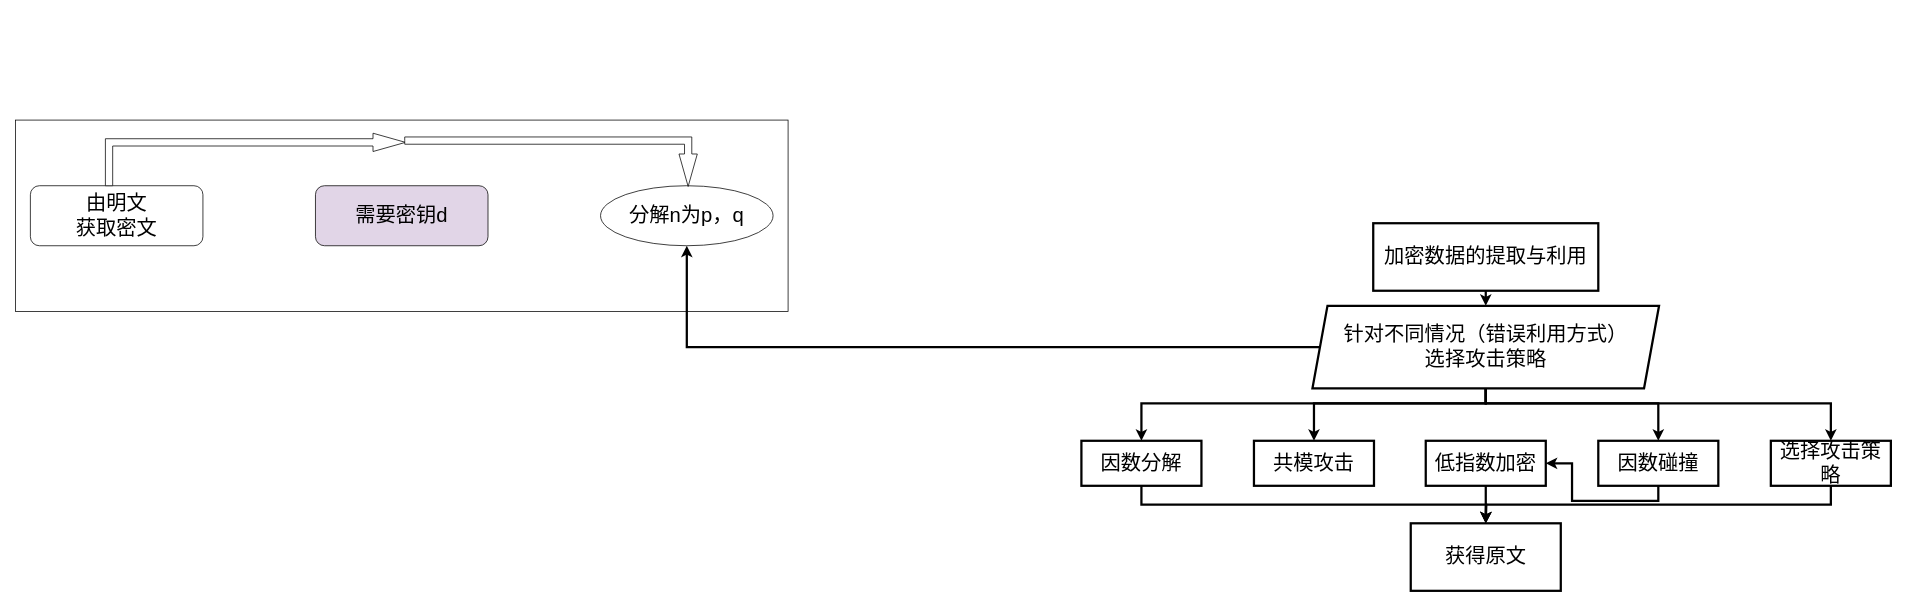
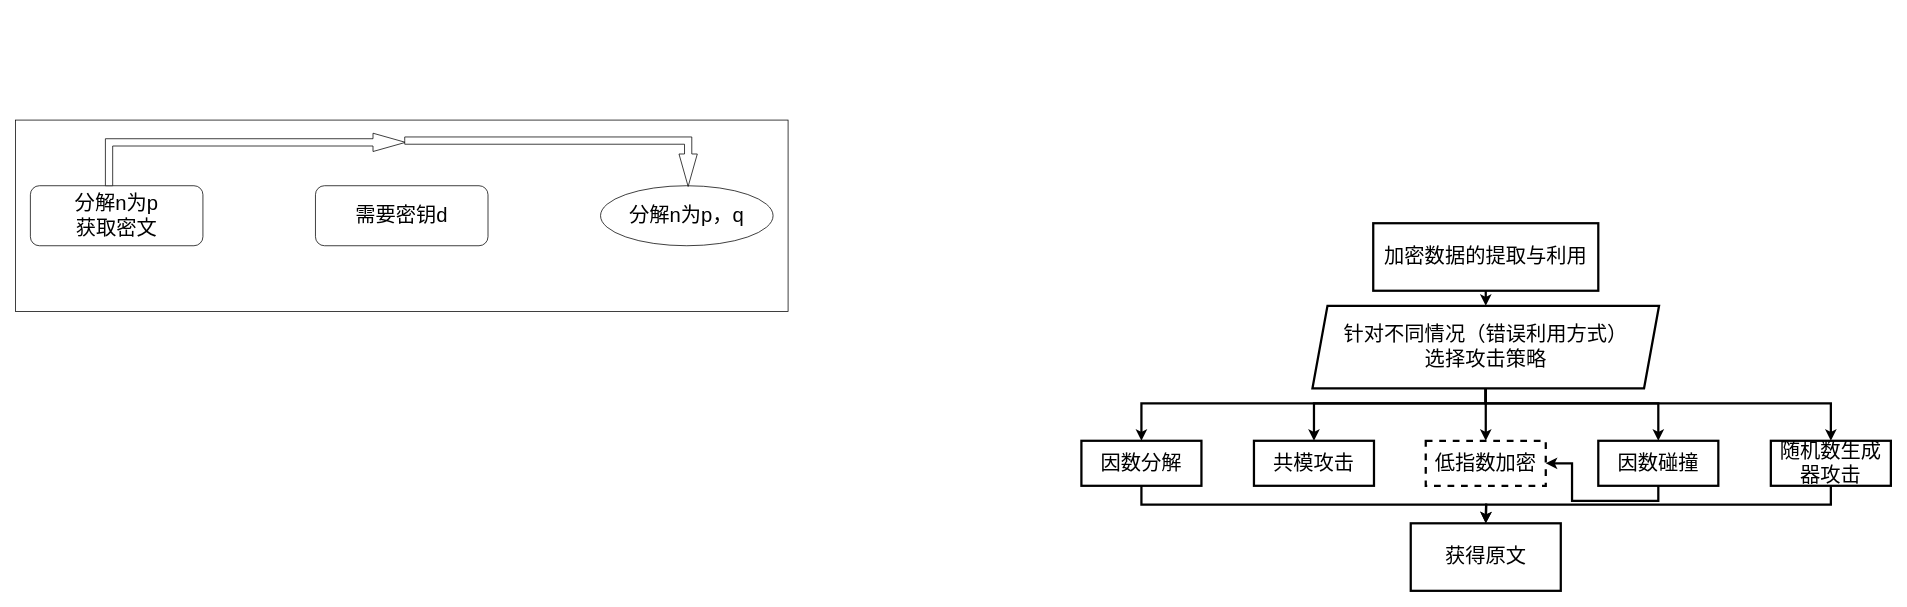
(117, 216) -> (117, 216)
(402, 216) -> (402, 216)
(957, 347) -> (1485, 419)
(1485, 463) -> (1485, 463)
(1830, 463) -> (1830, 463)
(1485, 494) -> none
